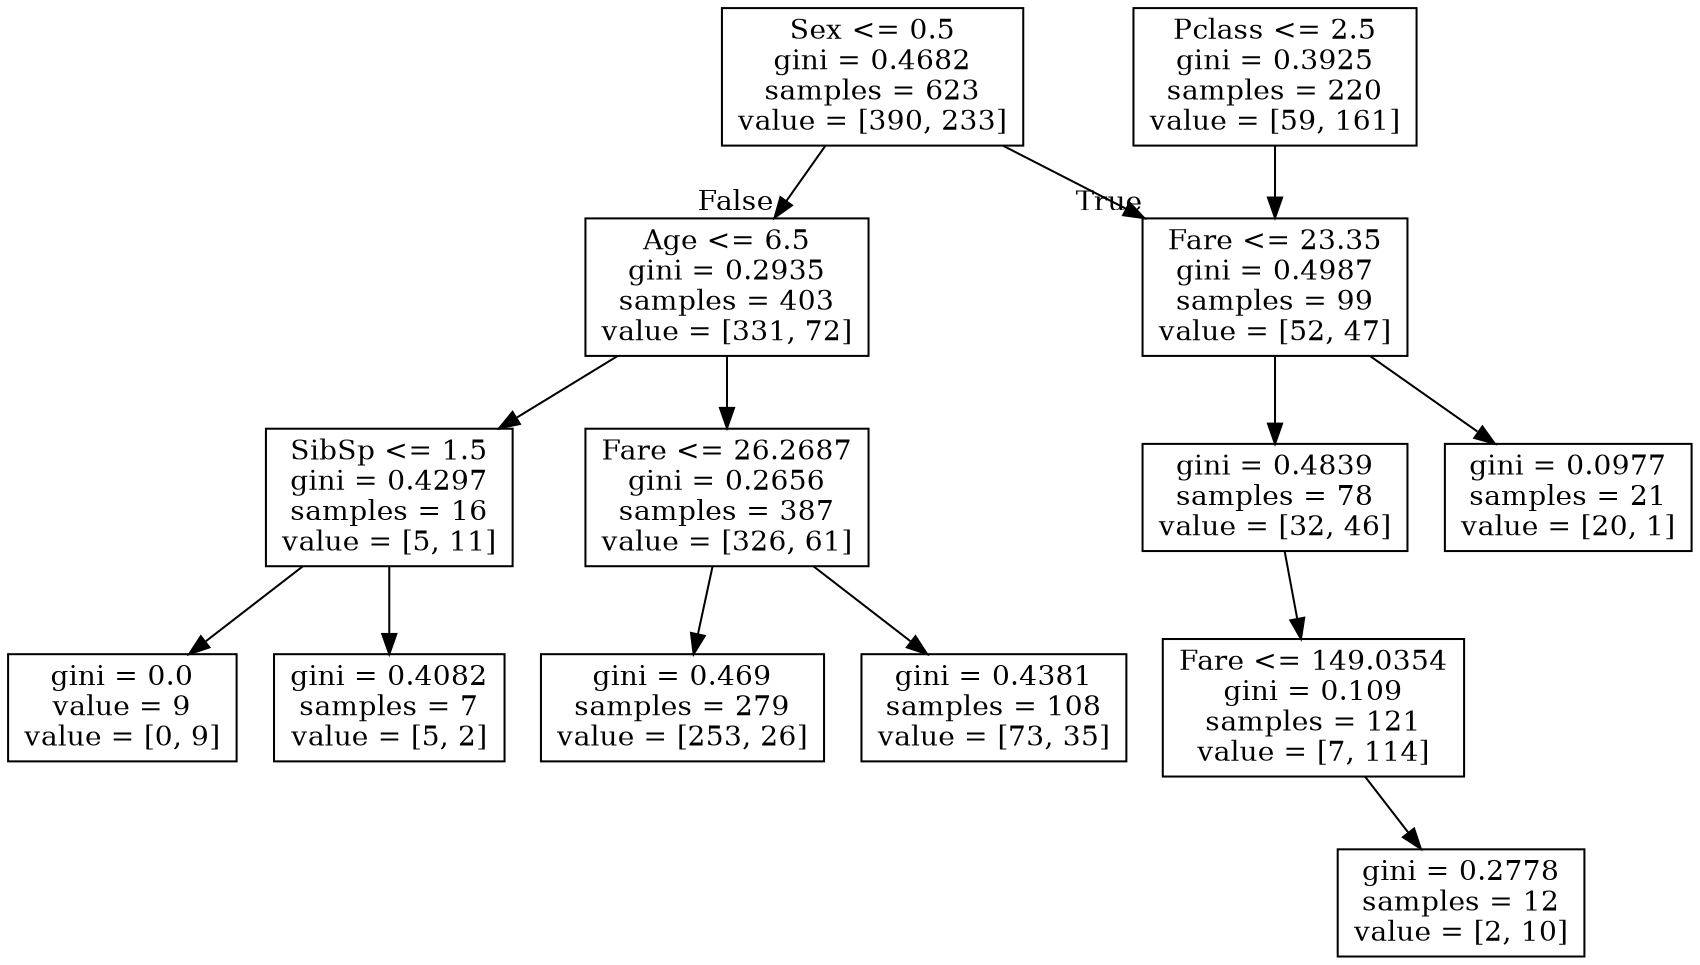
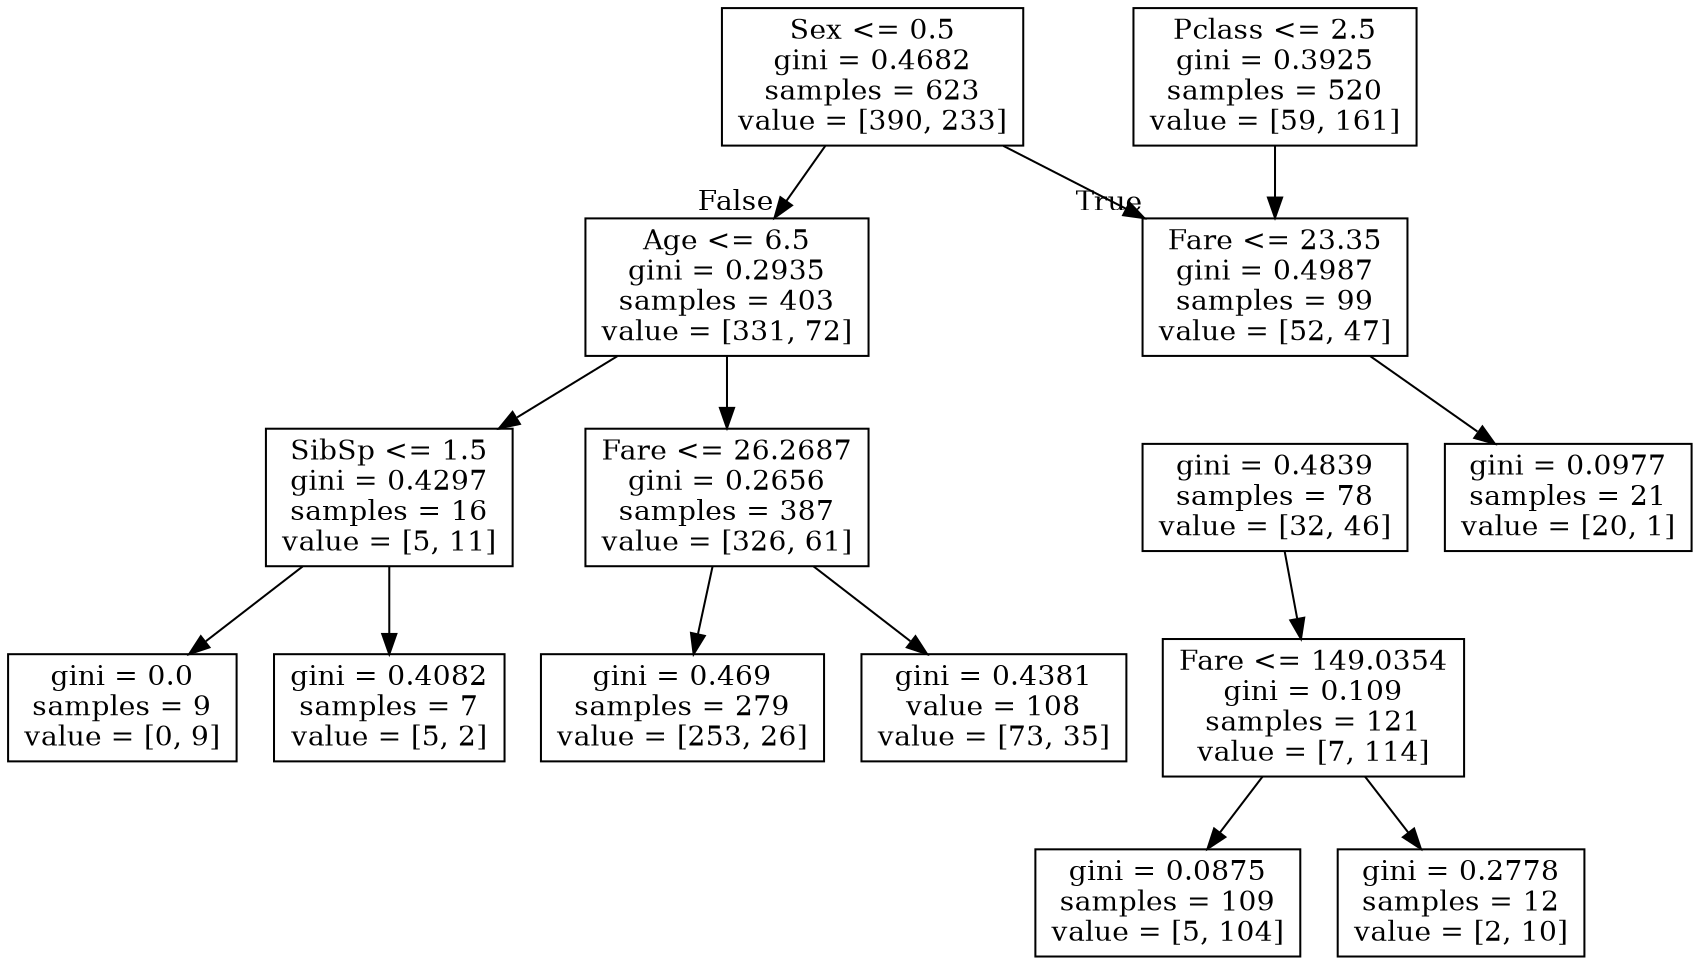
(1275, 77) -> (1275, 77)
(1275, 390) -> none
(122, 708) -> (122, 708)
(994, 708) -> (994, 708)
none -> (1168, 903)
